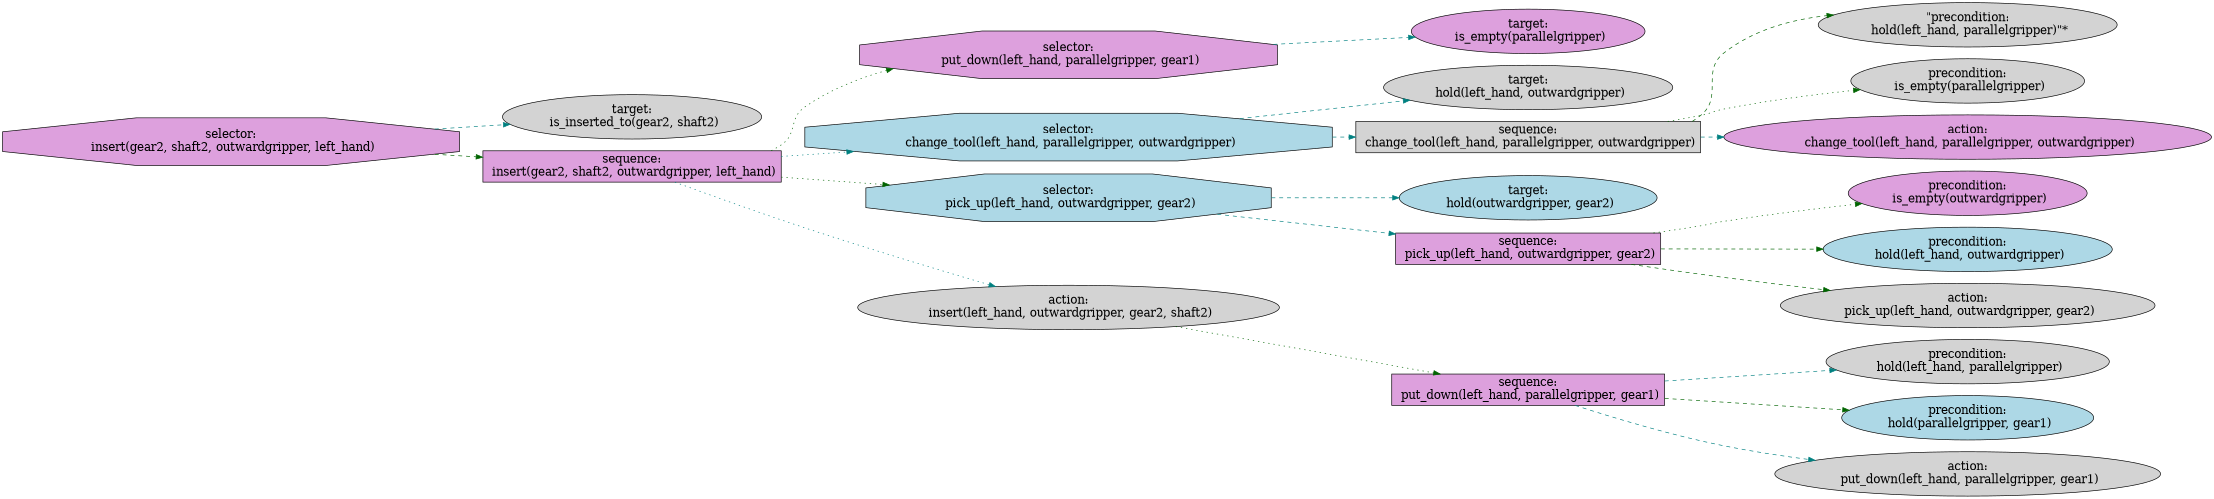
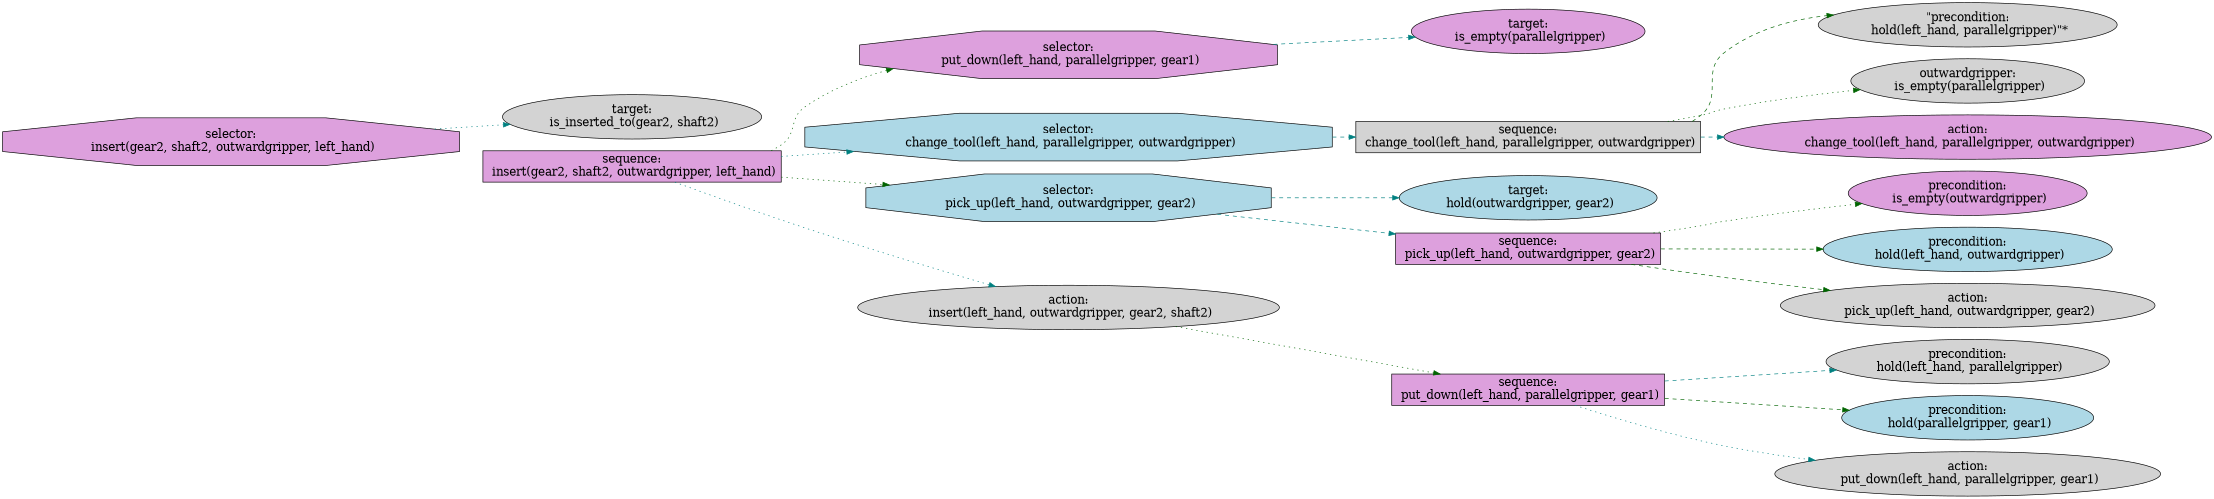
(1968, 81) -> (1968, 81)
(1528, 87) -> none
(469, 127) -> (469, 127)
(455, 156) -> none
(1690, 438) -> (1690, 438)
